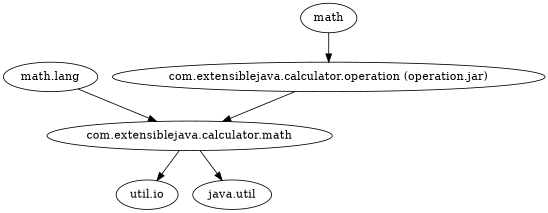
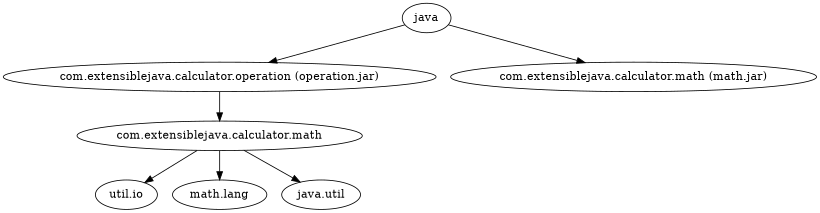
(329, 18) -> (427, 18)
none -> (634, 77)
(113, 104) -> (220, 161)
